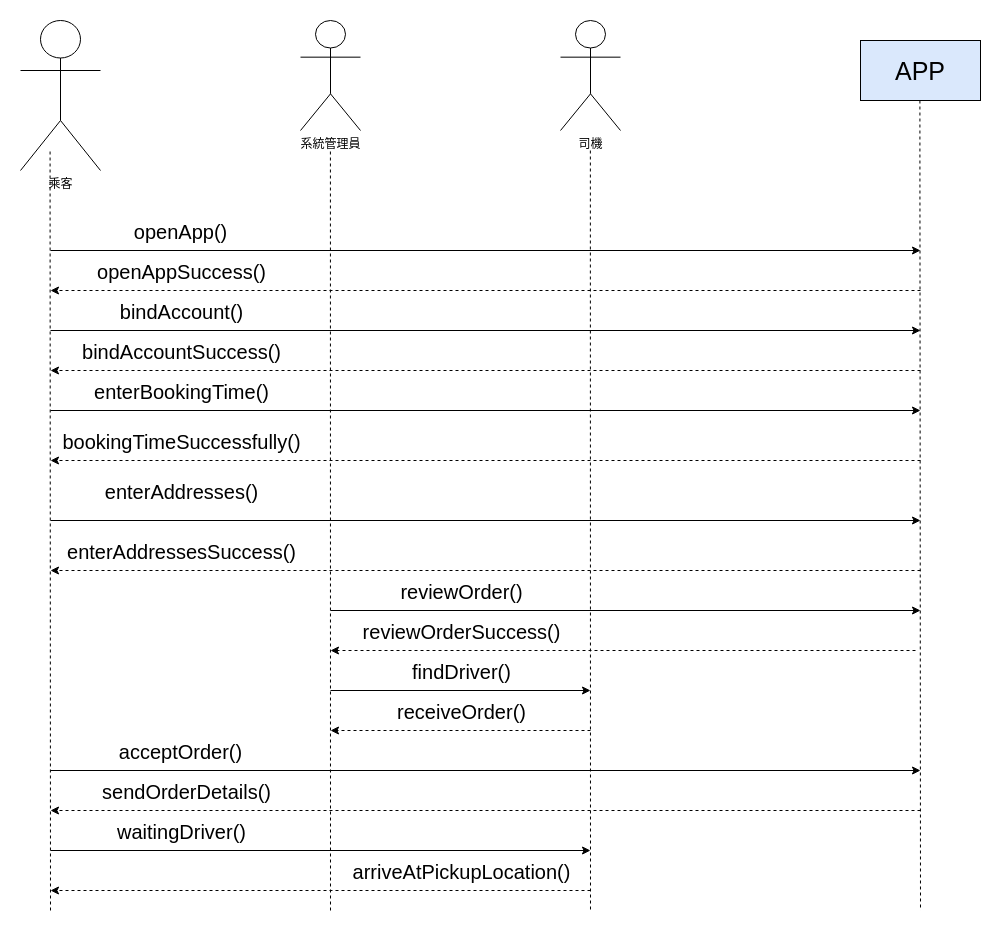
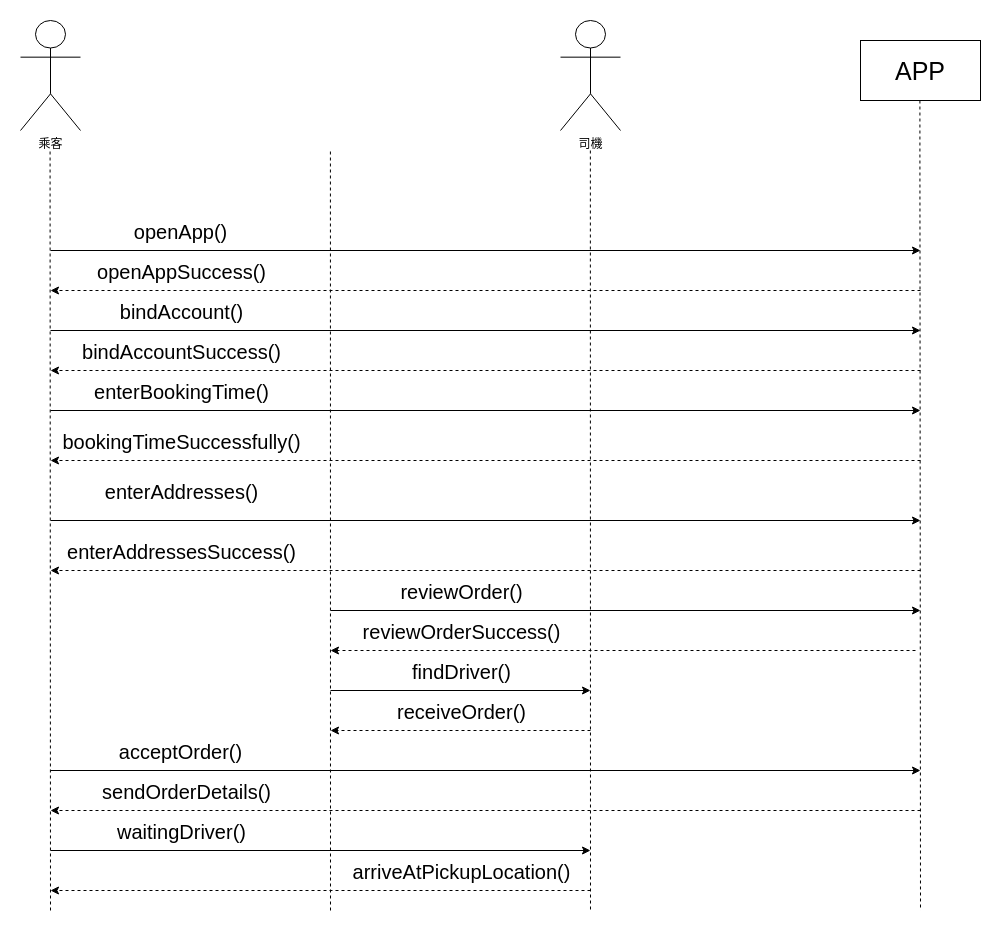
(921, 71) -> (921, 71)
(331, 76) -> none
(61, 96) -> (51, 76)
